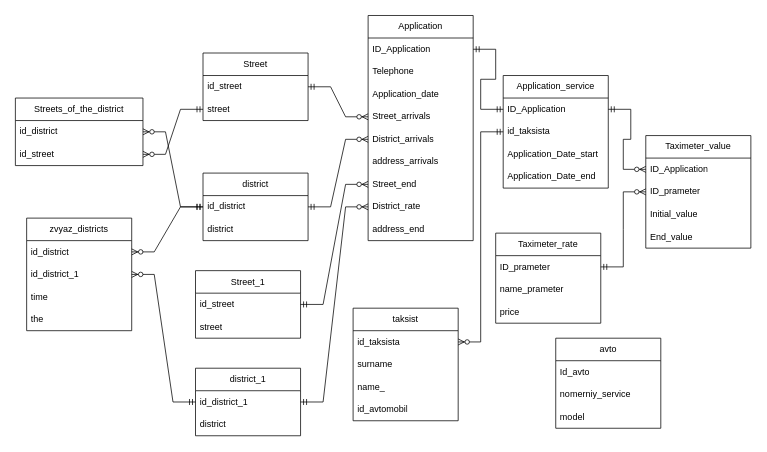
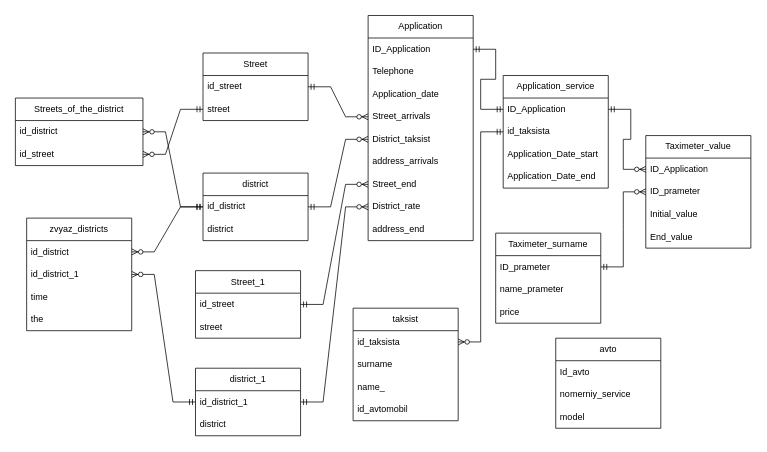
(411, 139) -> (409, 139)
(548, 244) -> (548, 244)
